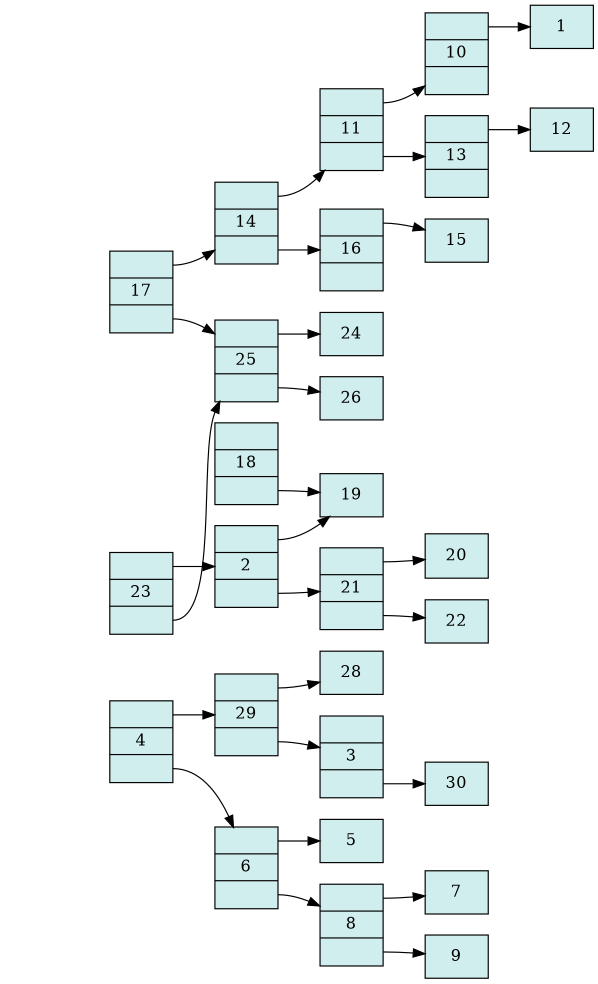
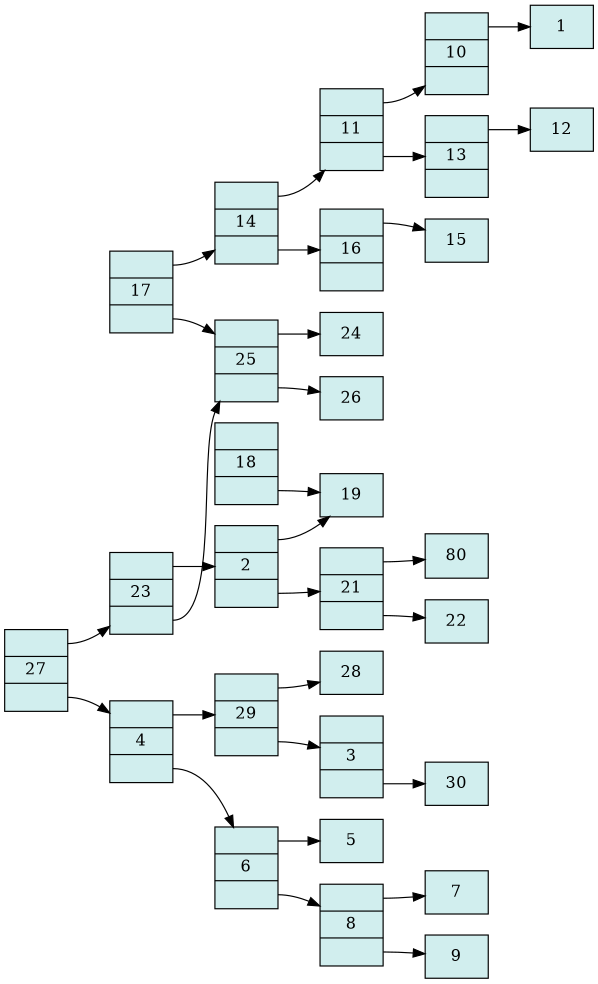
(457, 556) -> (457, 556)
none -> (36, 670)
